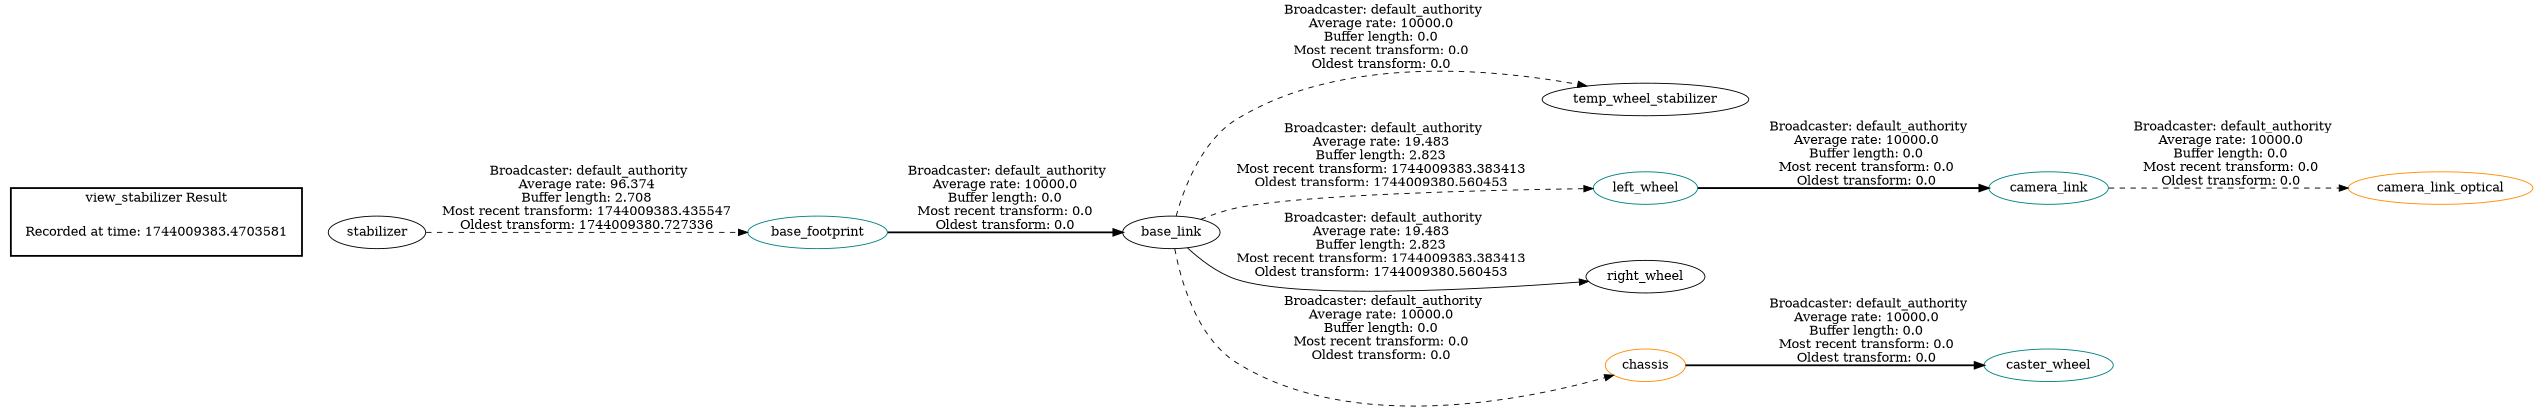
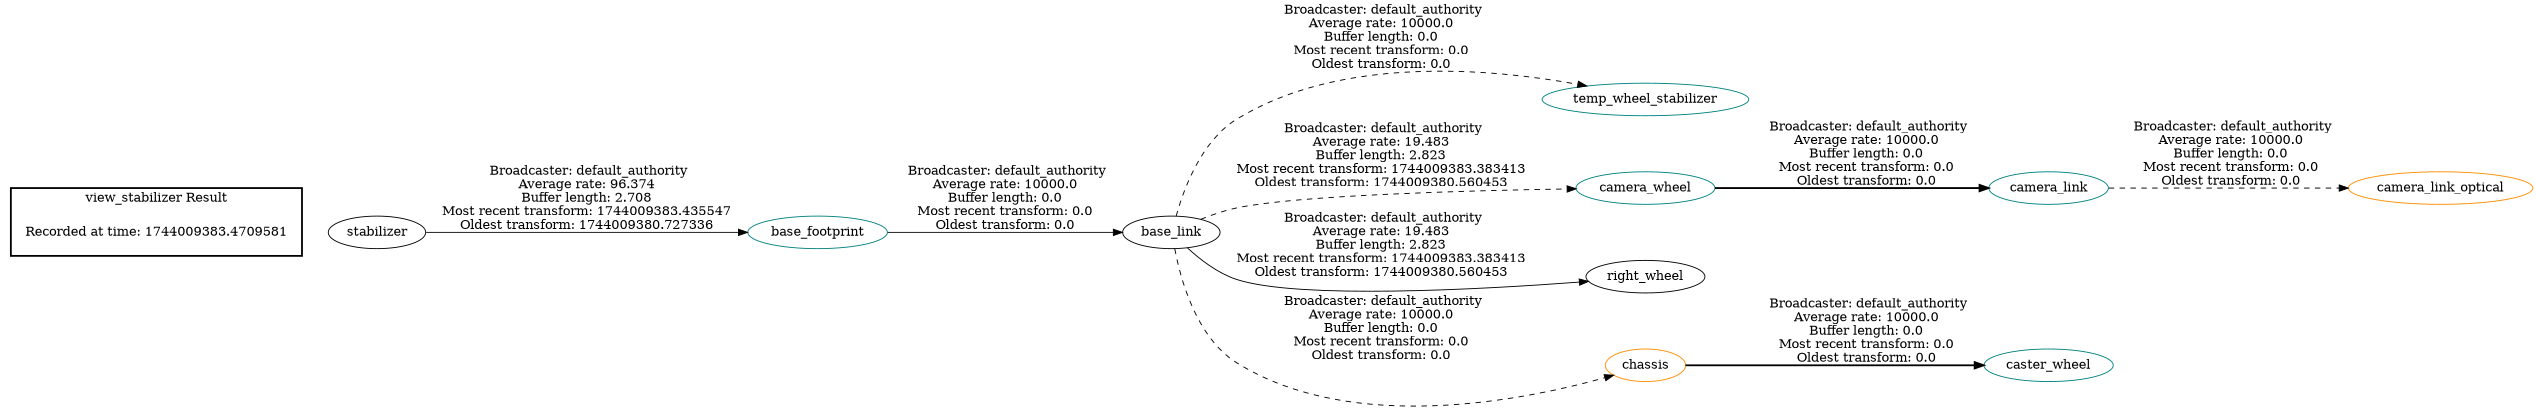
(1645, 99) -> (1645, 99)
(1645, 188) -> (1645, 188)
(156, 232) -> (156, 232)
(582, 232) -> (582, 232)
(1000, 232) -> (1000, 232)
